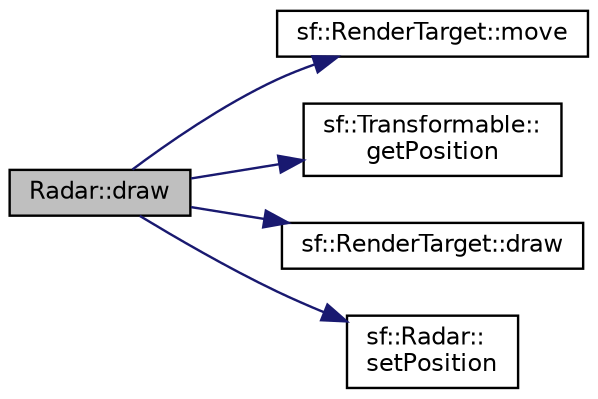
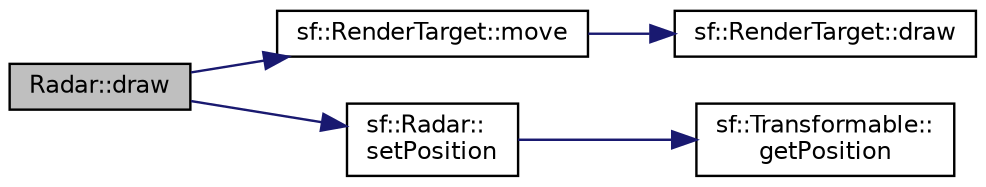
(235, 171) -> (595, 140)
(228, 213) -> (619, 34)
